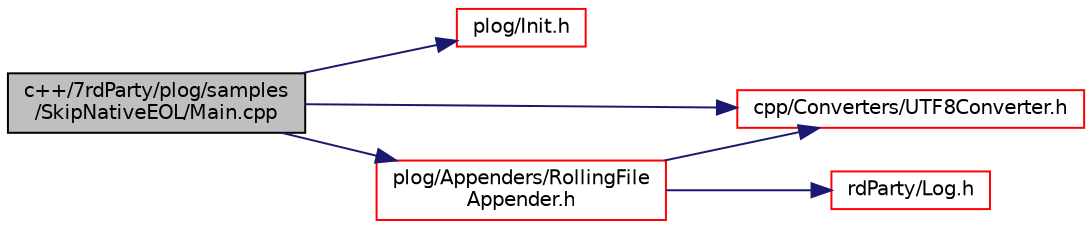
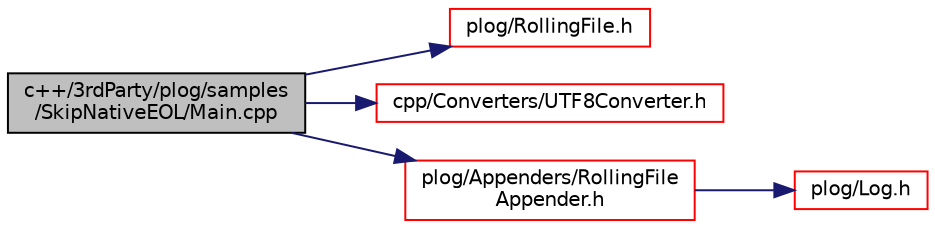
(521, 28) -> (550, 28)
(157, 103) -> (157, 103)
(732, 146) -> none
(911, 190) -> (861, 190)
